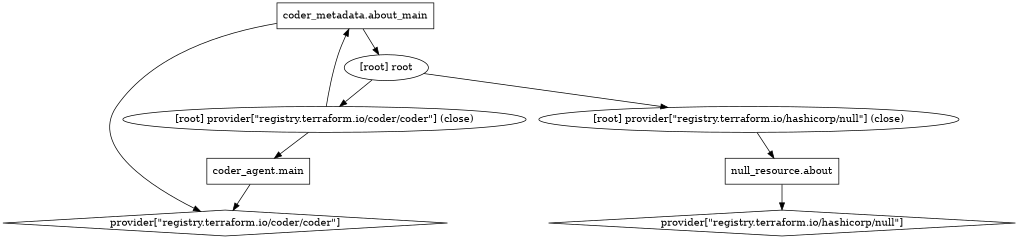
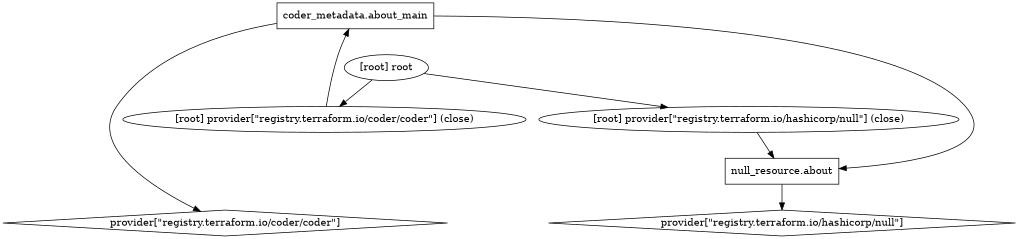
(369, 39) -> (787, 41)
(258, 171) -> none
